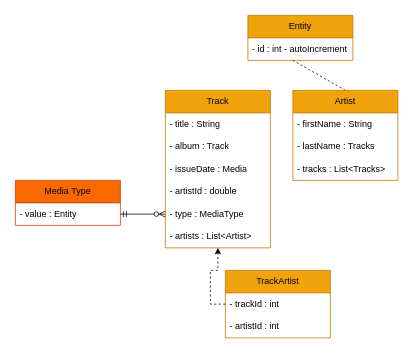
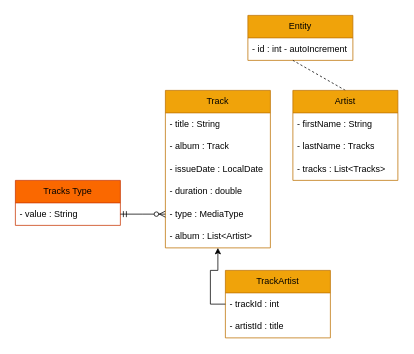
(211, 169) -> (219, 169)
(68, 192) -> (68, 192)
(211, 192) -> (211, 192)
(53, 214) -> (53, 214)
(219, 237) -> (217, 237)
(210, 282) -> (210, 282)
(263, 327) -> (267, 327)
